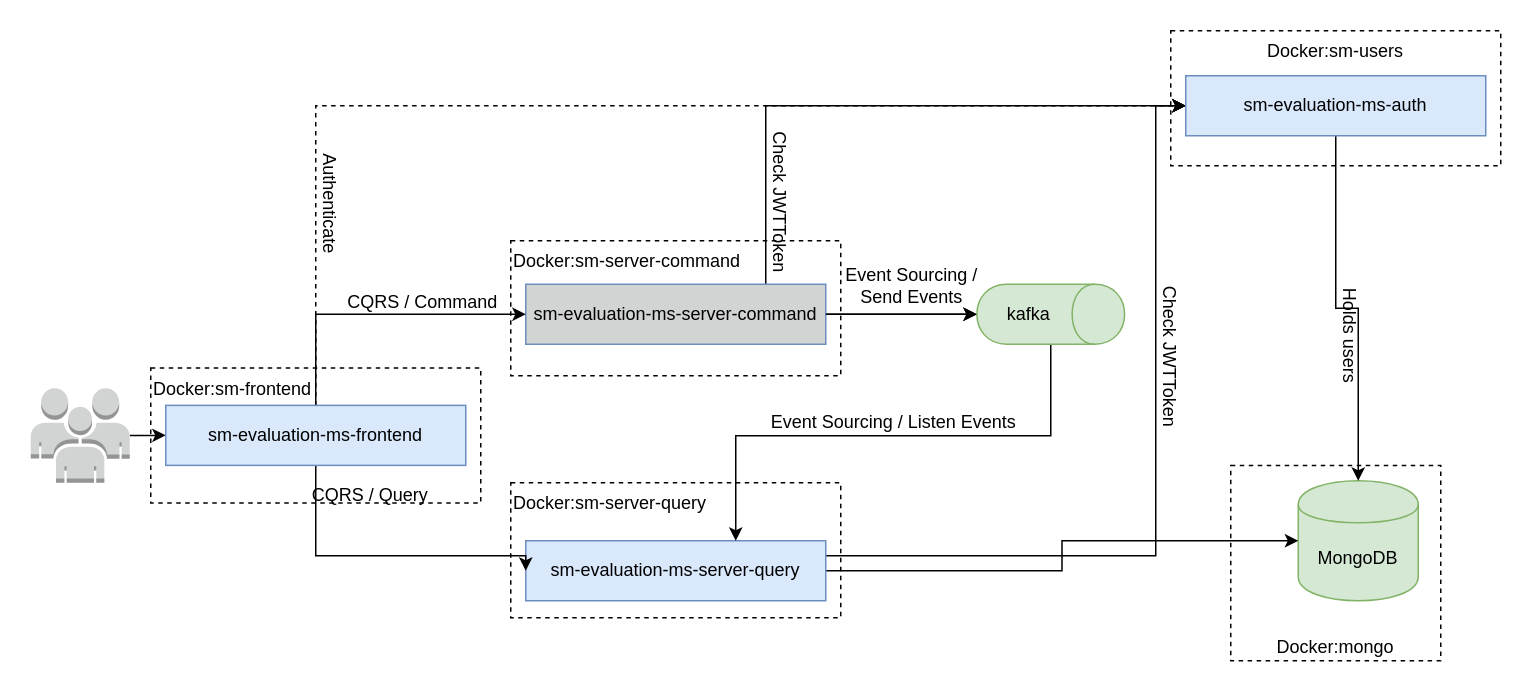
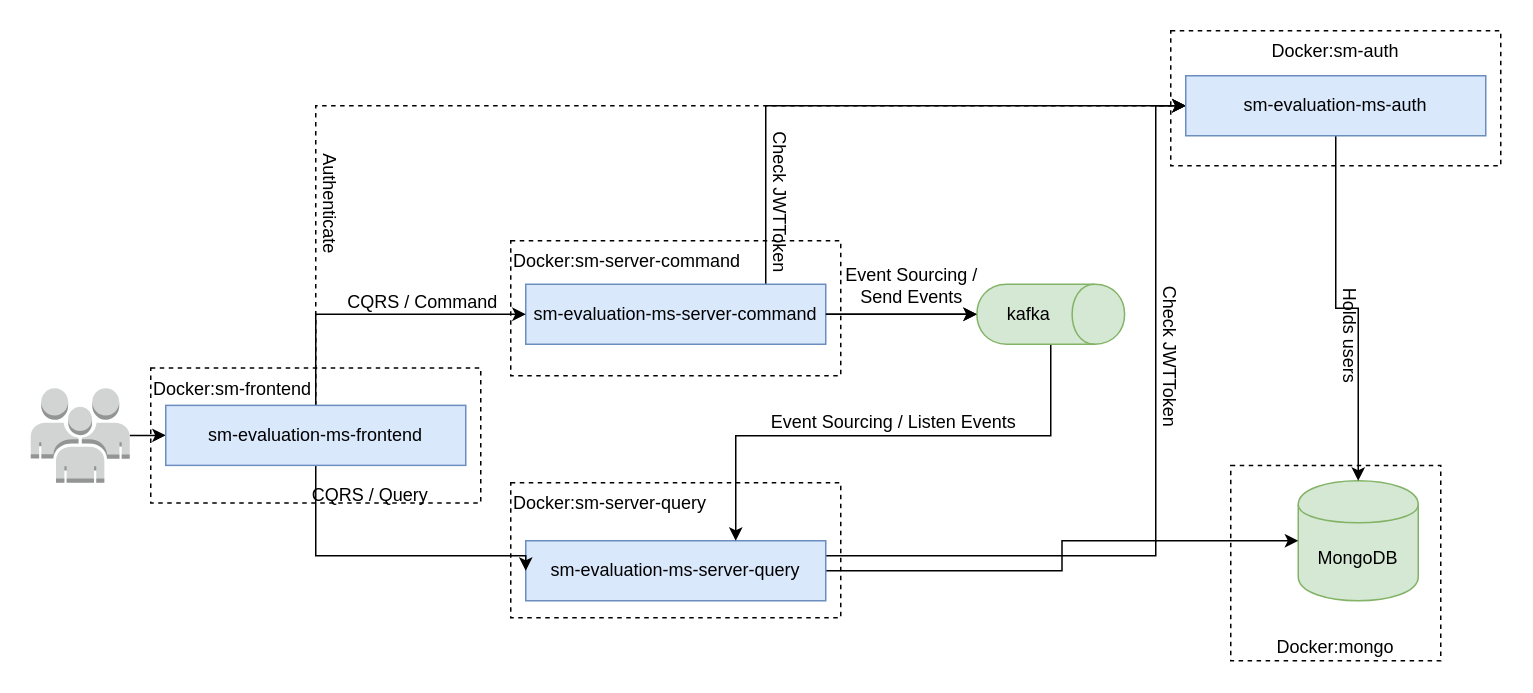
(1336, 52) -> (1336, 52)
(676, 314) -> (676, 314)
